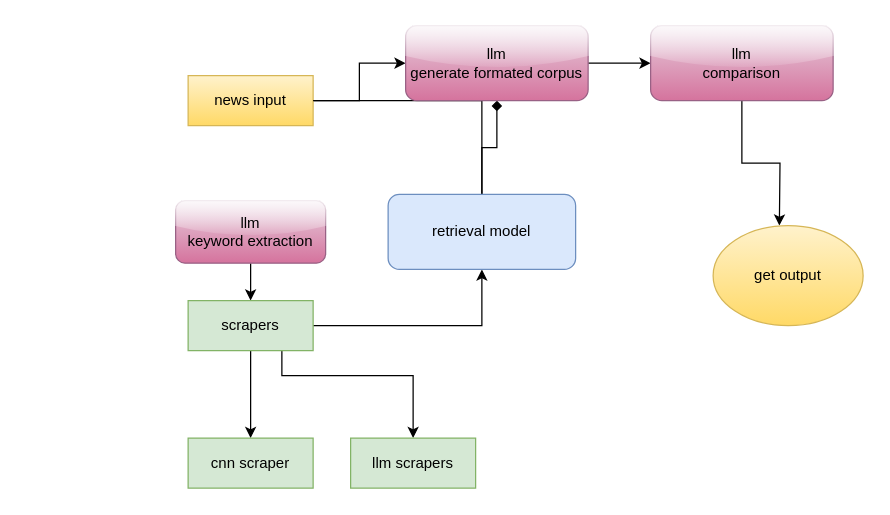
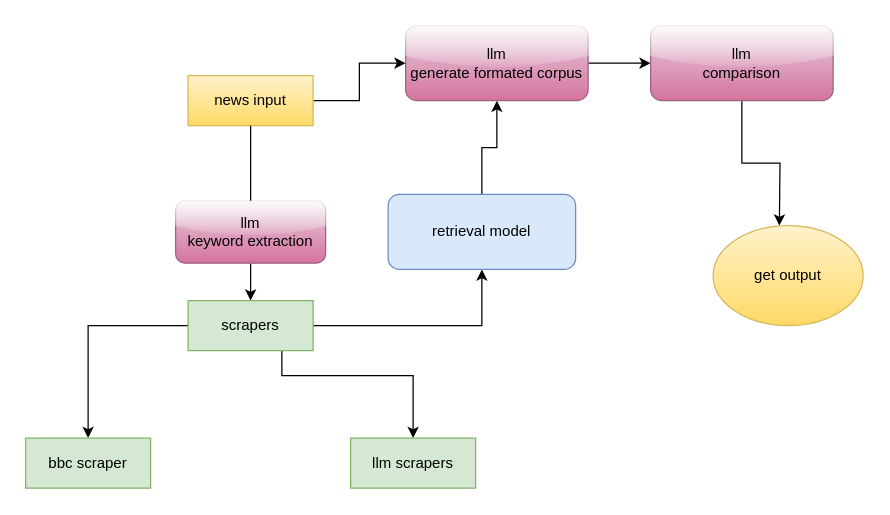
(386, 101) -> (251, 163)
(497, 111) -> (497, 111)
none -> (88, 328)
(251, 390) -> none
none -> (88, 463)
(251, 463) -> none
